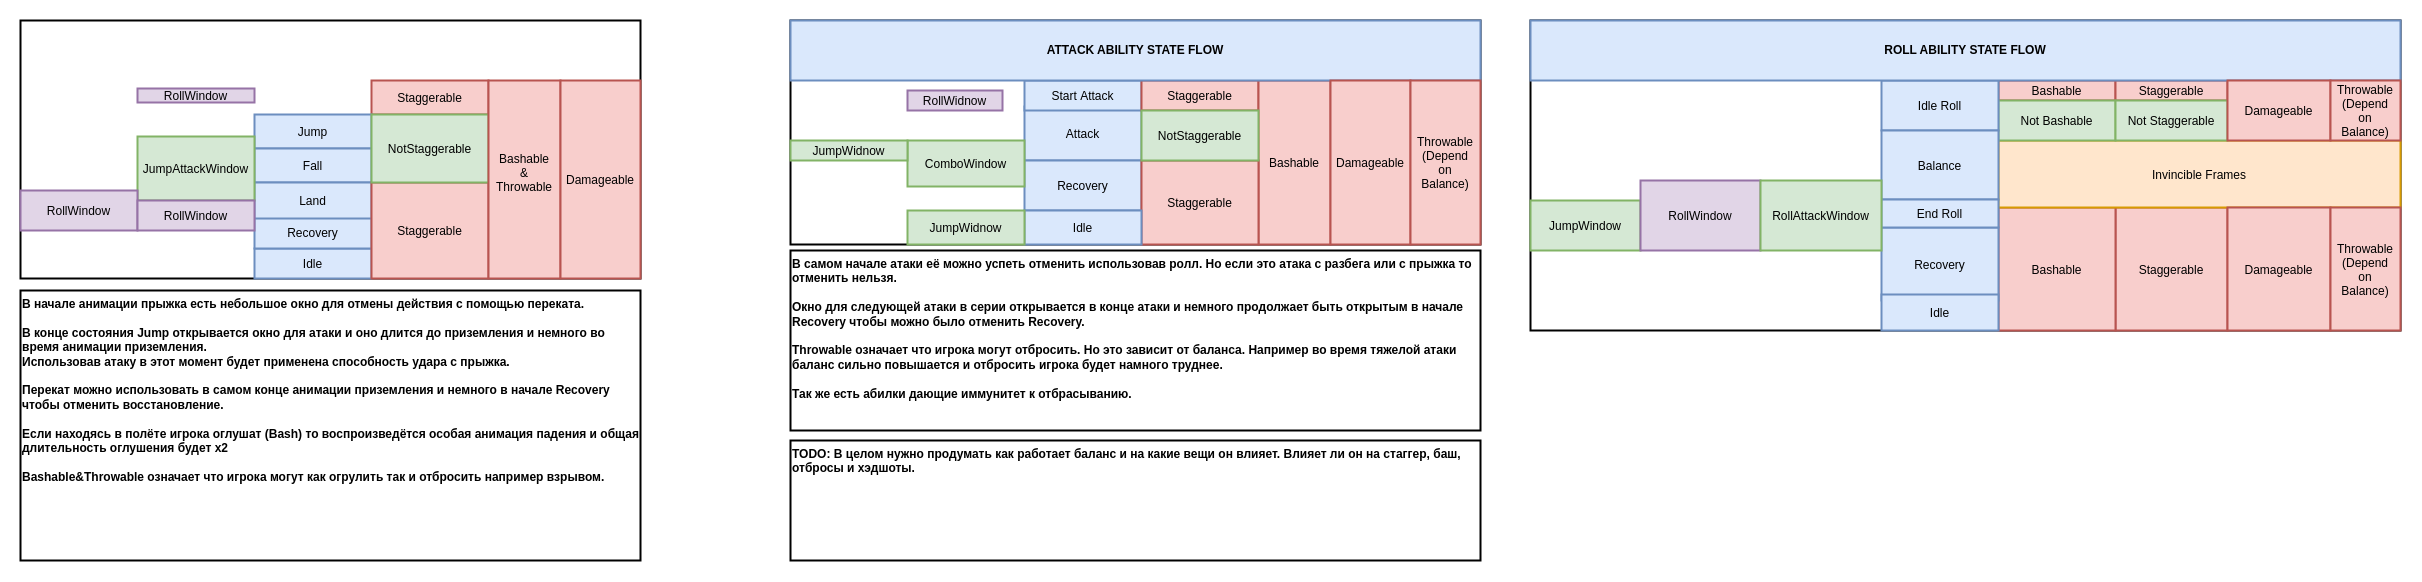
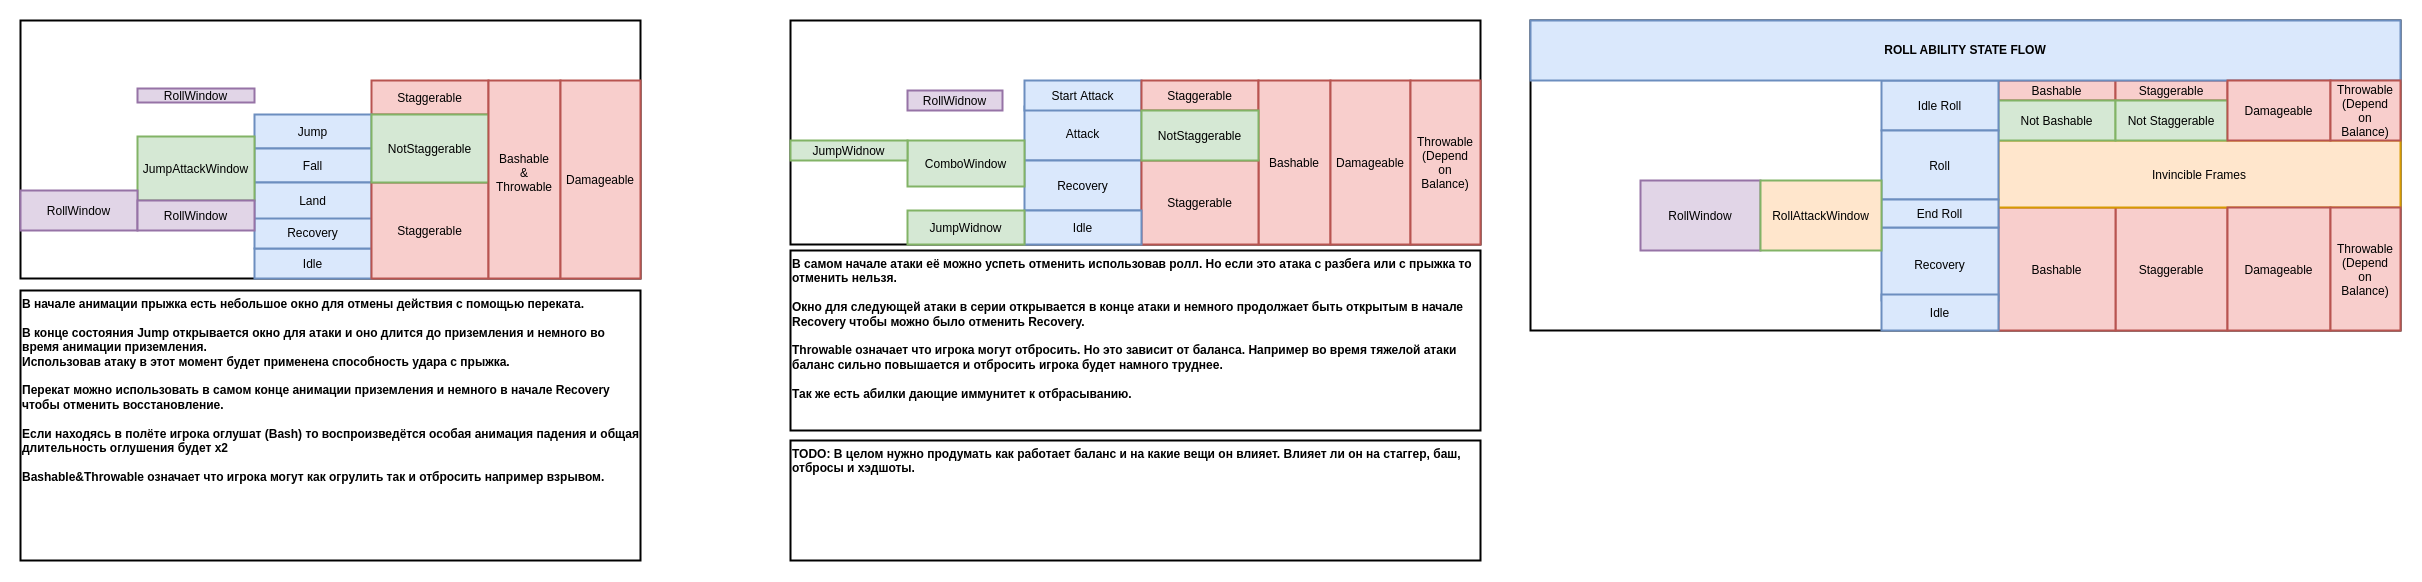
(1136, 51) -> none
(1940, 166) -> (1940, 166)
(1821, 216) -> (1821, 216)
(1586, 226) -> none
